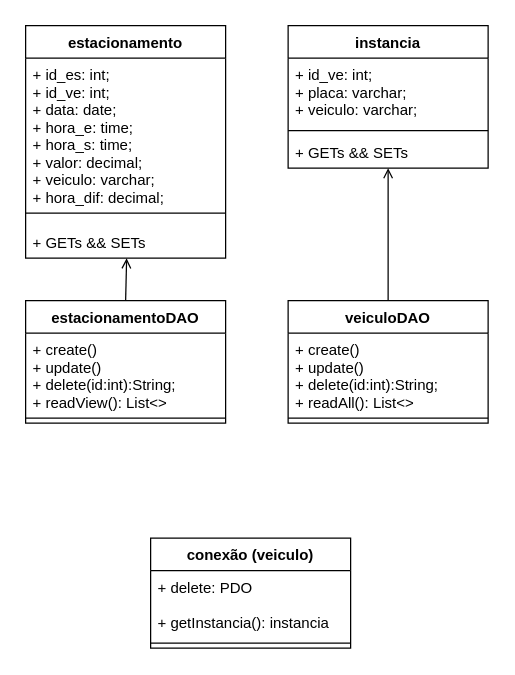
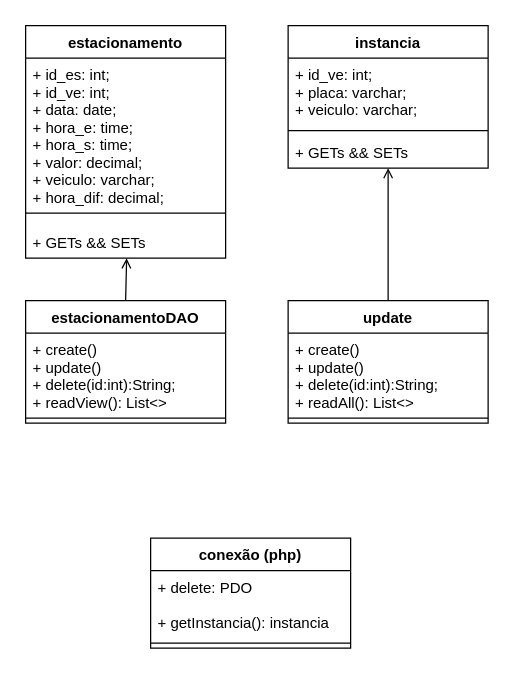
(388, 318) -> (388, 318)
(250, 555) -> (250, 555)
